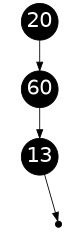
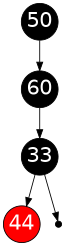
(40, 22) -> (40, 22)
(40, 157) -> (40, 157)
none -> (22, 224)
